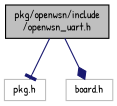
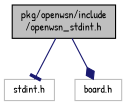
(57, 22) -> (64, 22)
(25, 90) -> (29, 90)
